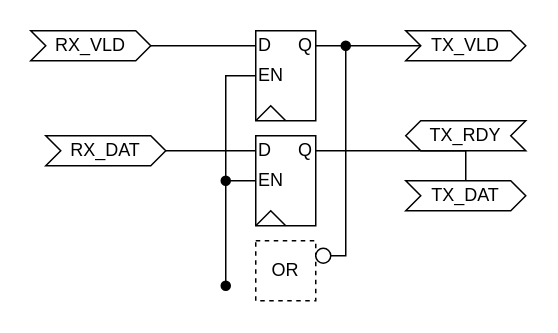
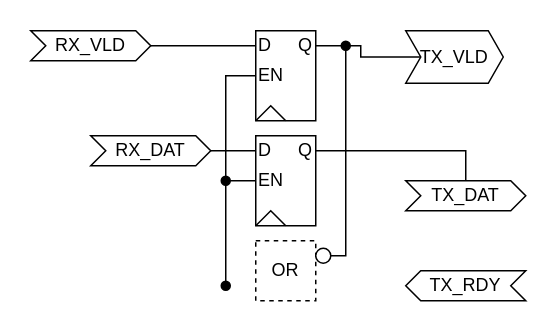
(466, 46) -> (455, 57)
(466, 136) -> (466, 286)
(106, 151) -> (151, 151)
